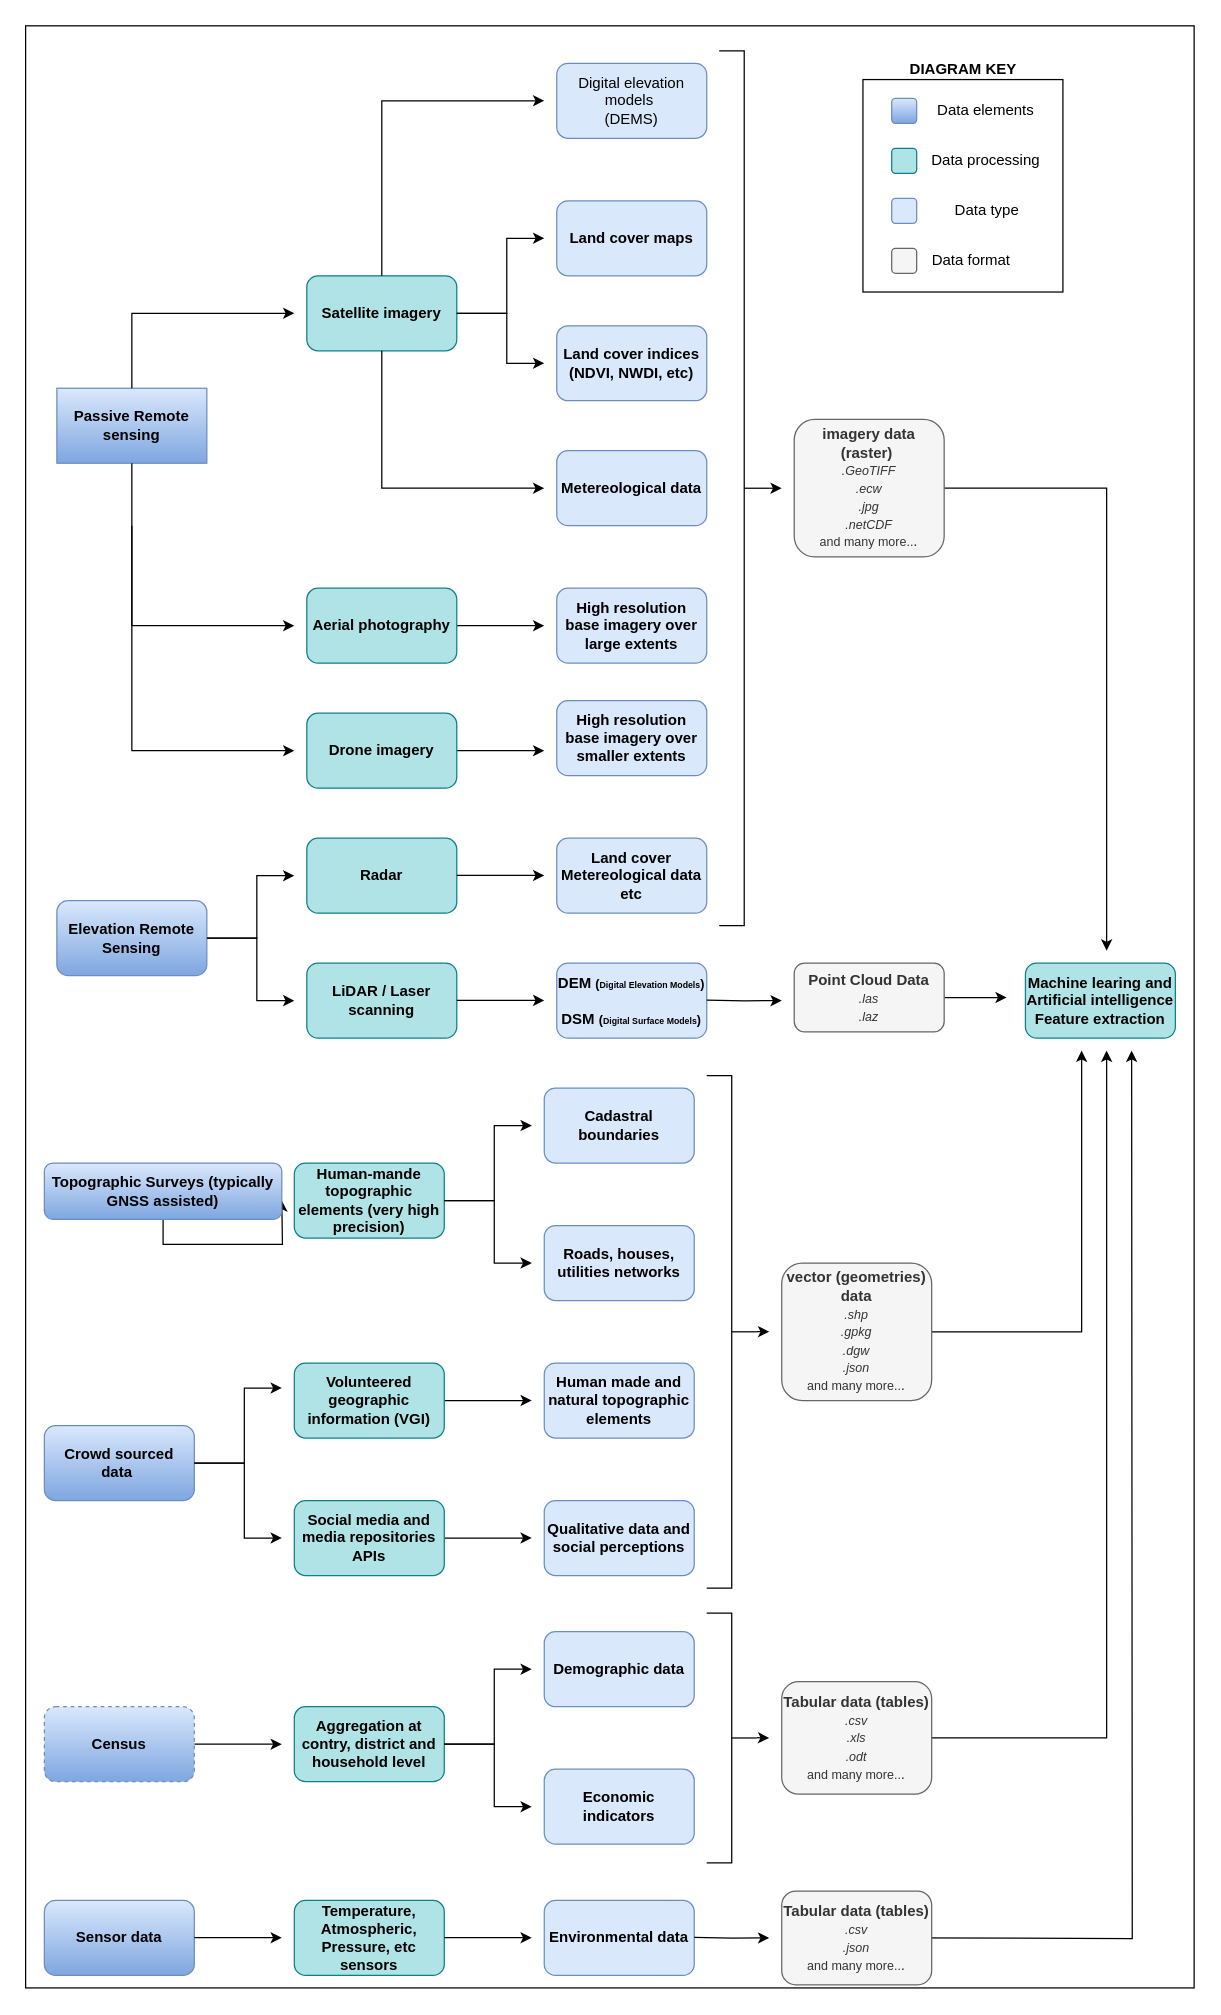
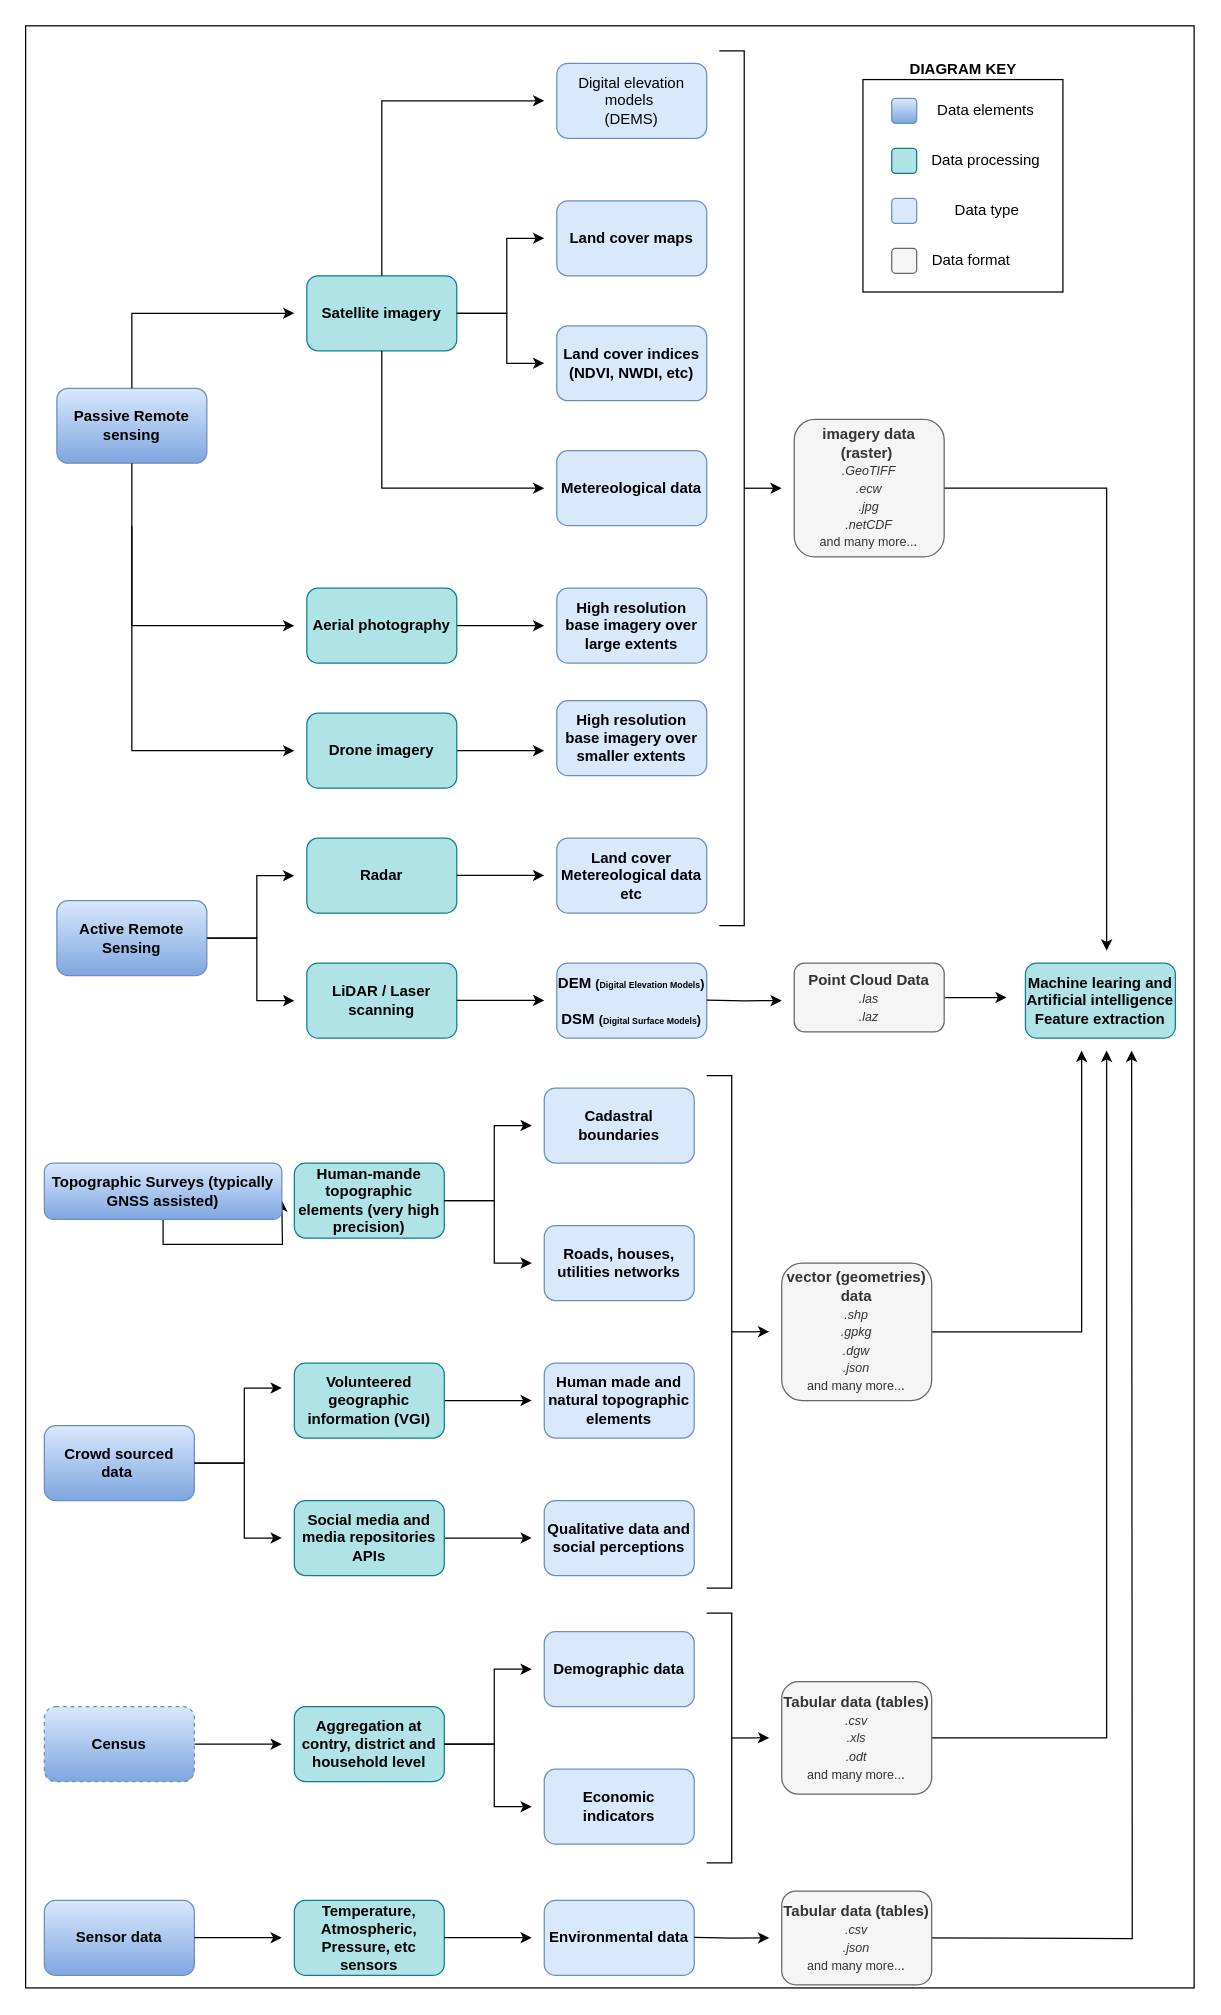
(132, 426) -> (132, 426)
(132, 938) -> (132, 938)
